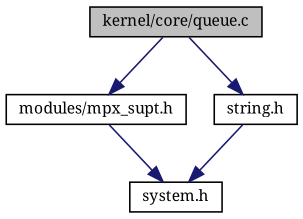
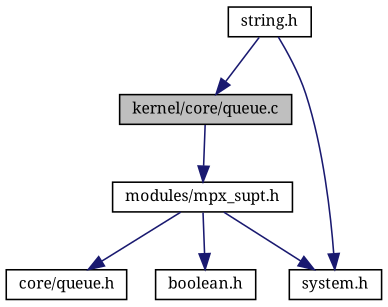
(211, 60) -> (242, 59)
none -> (66, 285)
none -> (206, 285)
